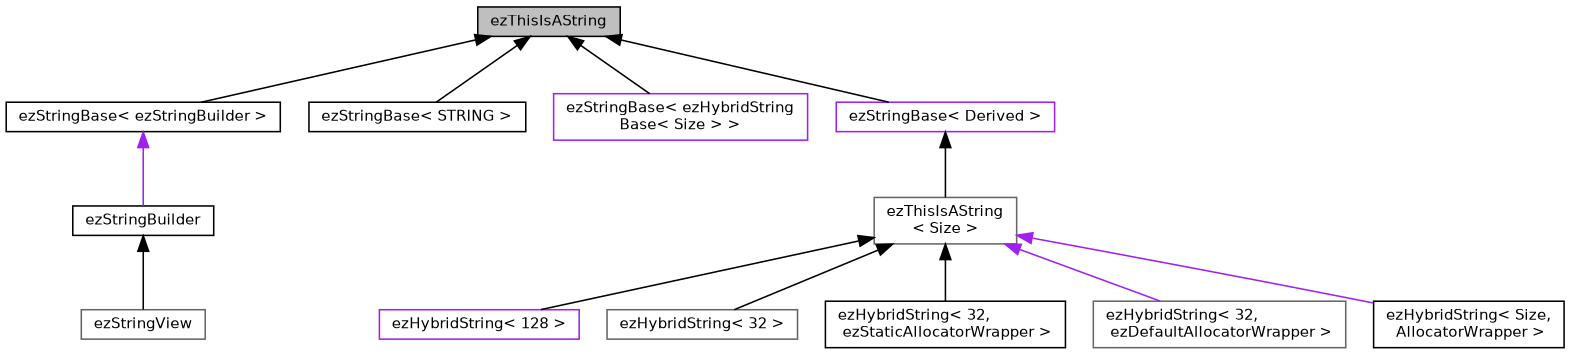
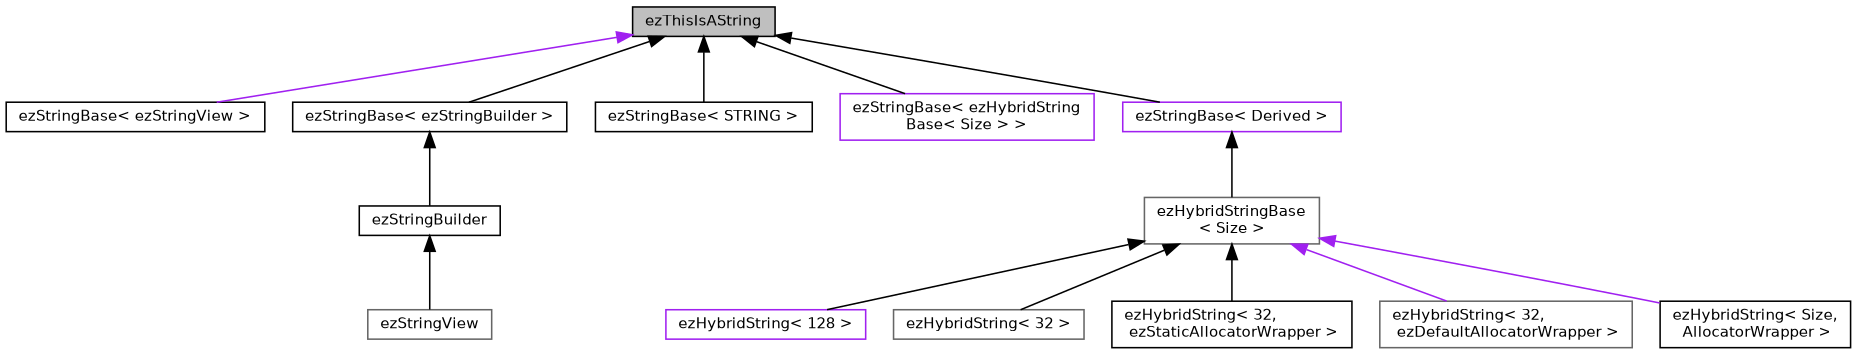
none -> (136, 117)
(143, 177) -> (430, 177)
(945, 221) -> (1232, 221)
